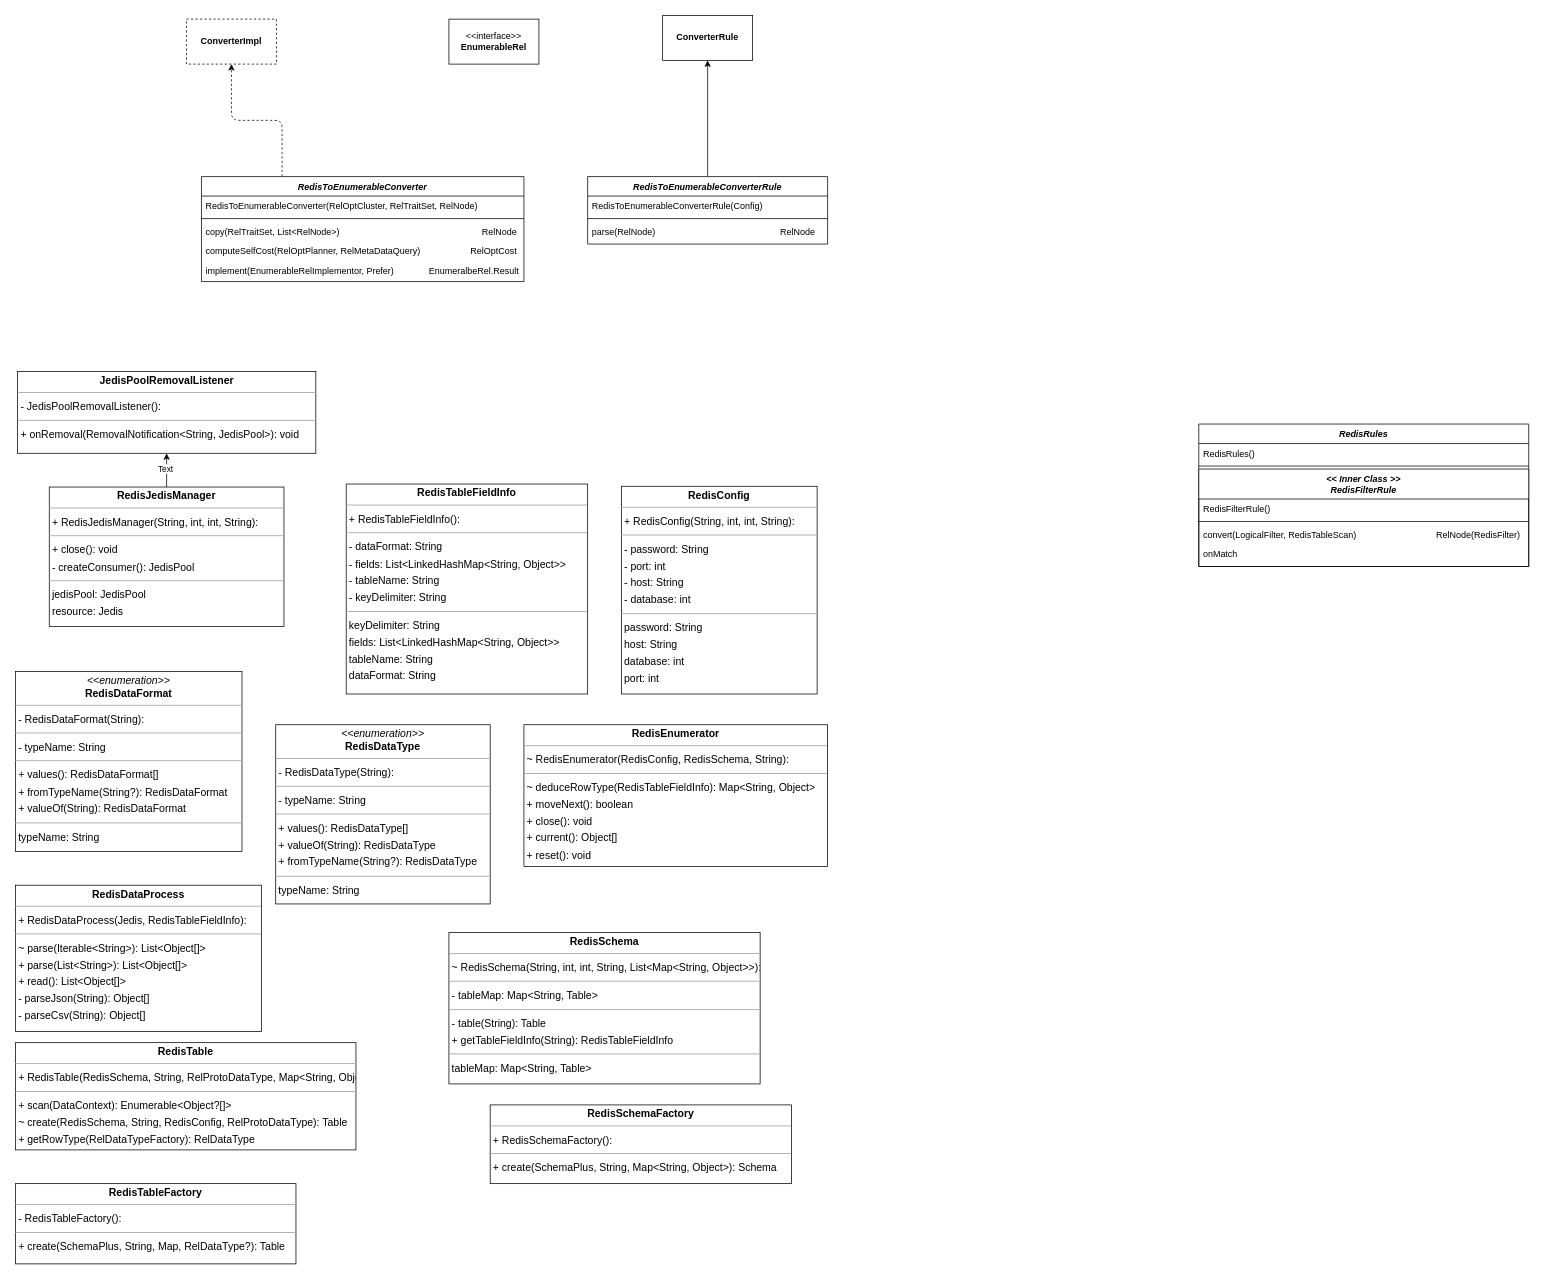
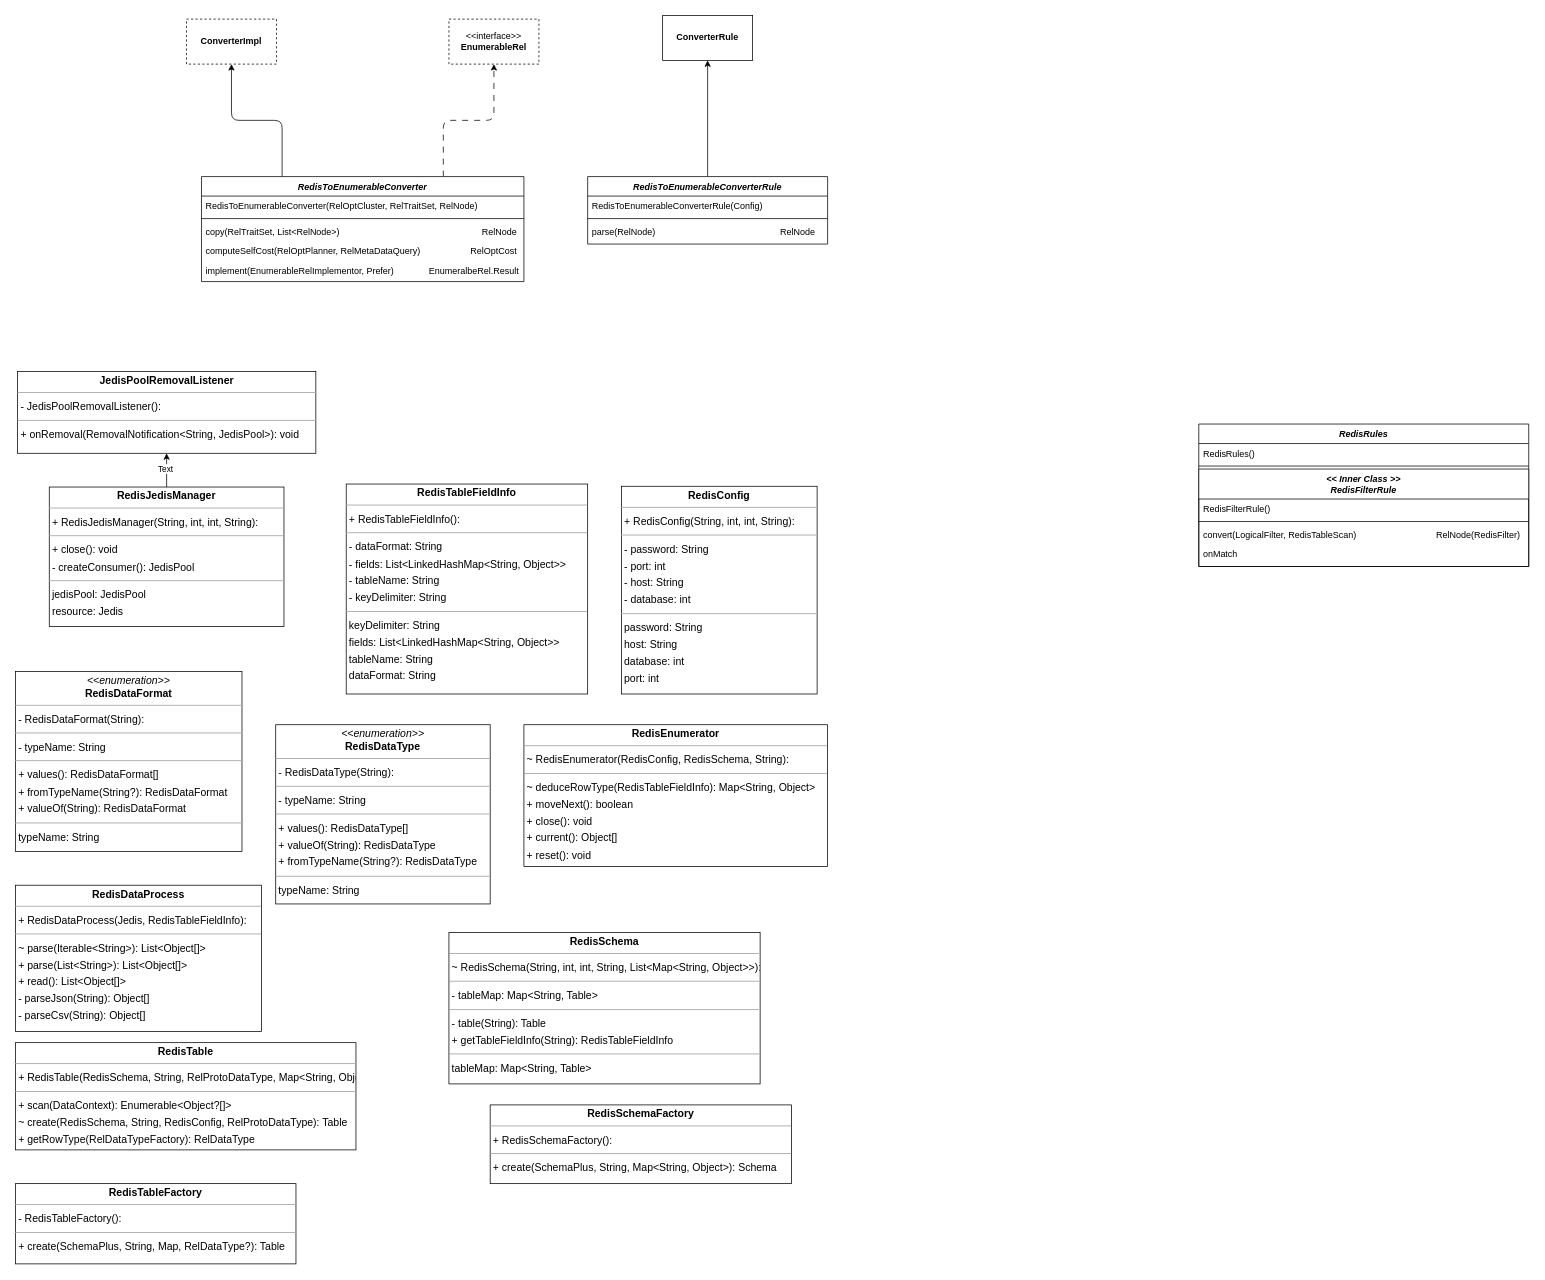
(494, 42) -> (494, 42)
(258, 120) -> (258, 120)
none -> (443, 126)
